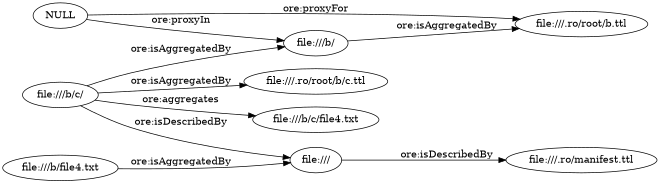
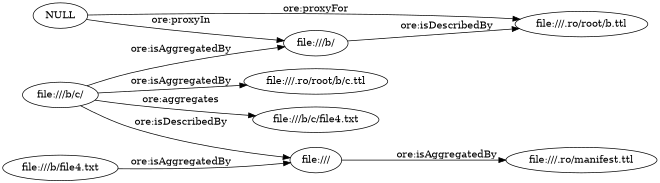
(447, 26) -> (447, 26)
(447, 155) -> (447, 155)
